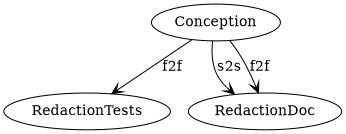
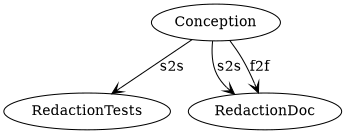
(172, 67) -> (172, 67)
